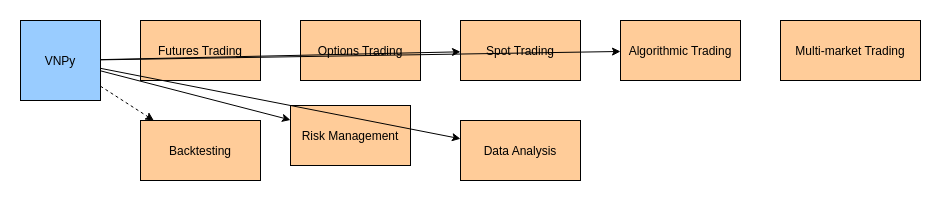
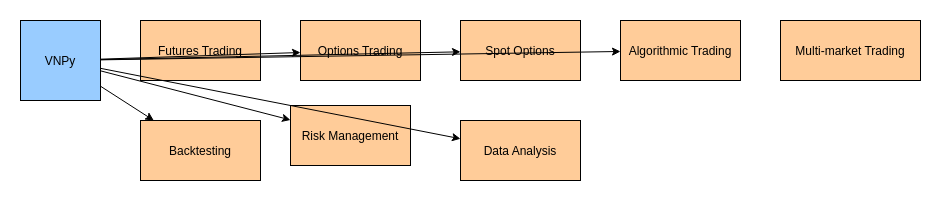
(520, 51) -> (520, 51)
none -> (267, 54)
(124, 101) -> (124, 101)
